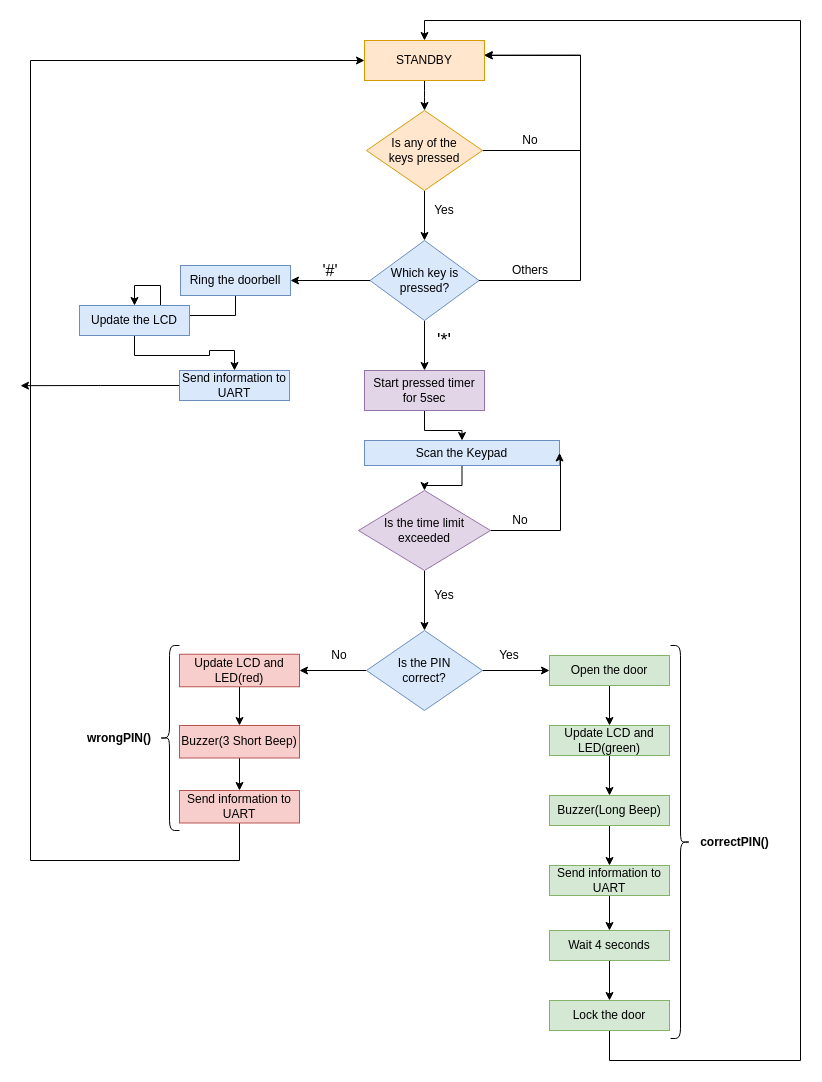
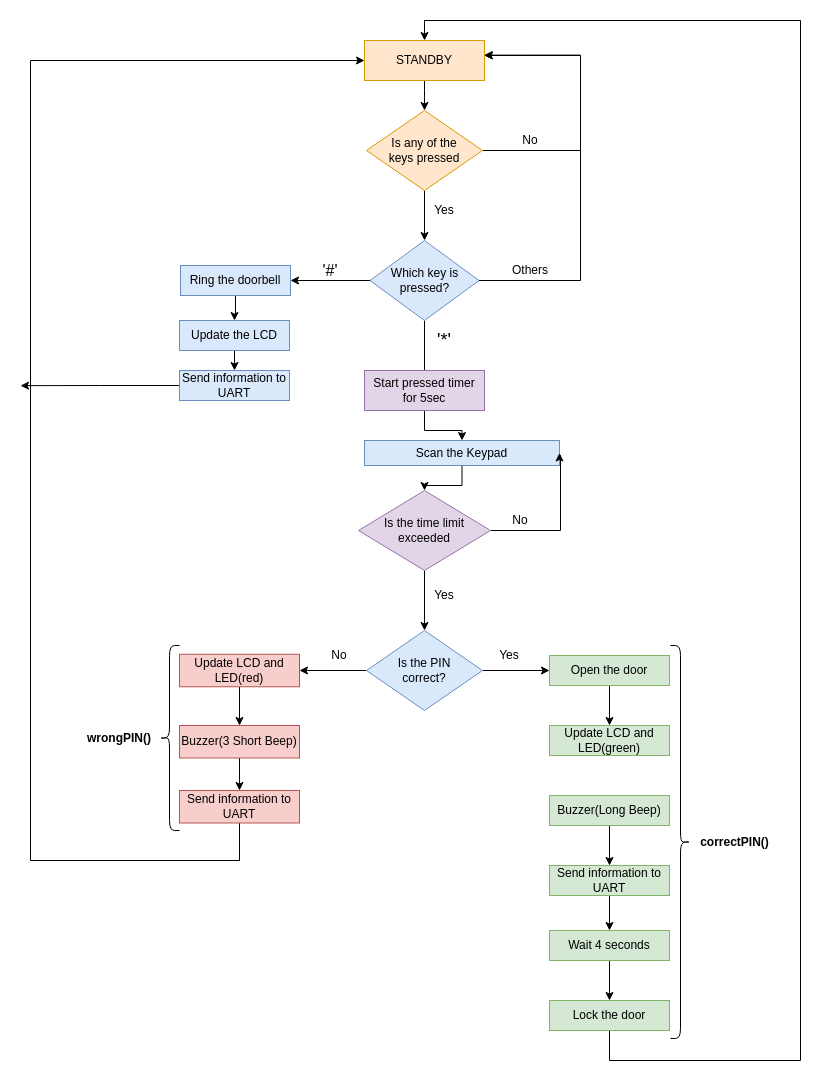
(135, 321) -> (235, 336)
(425, 362) -> (425, 365)
(610, 772) -> none
